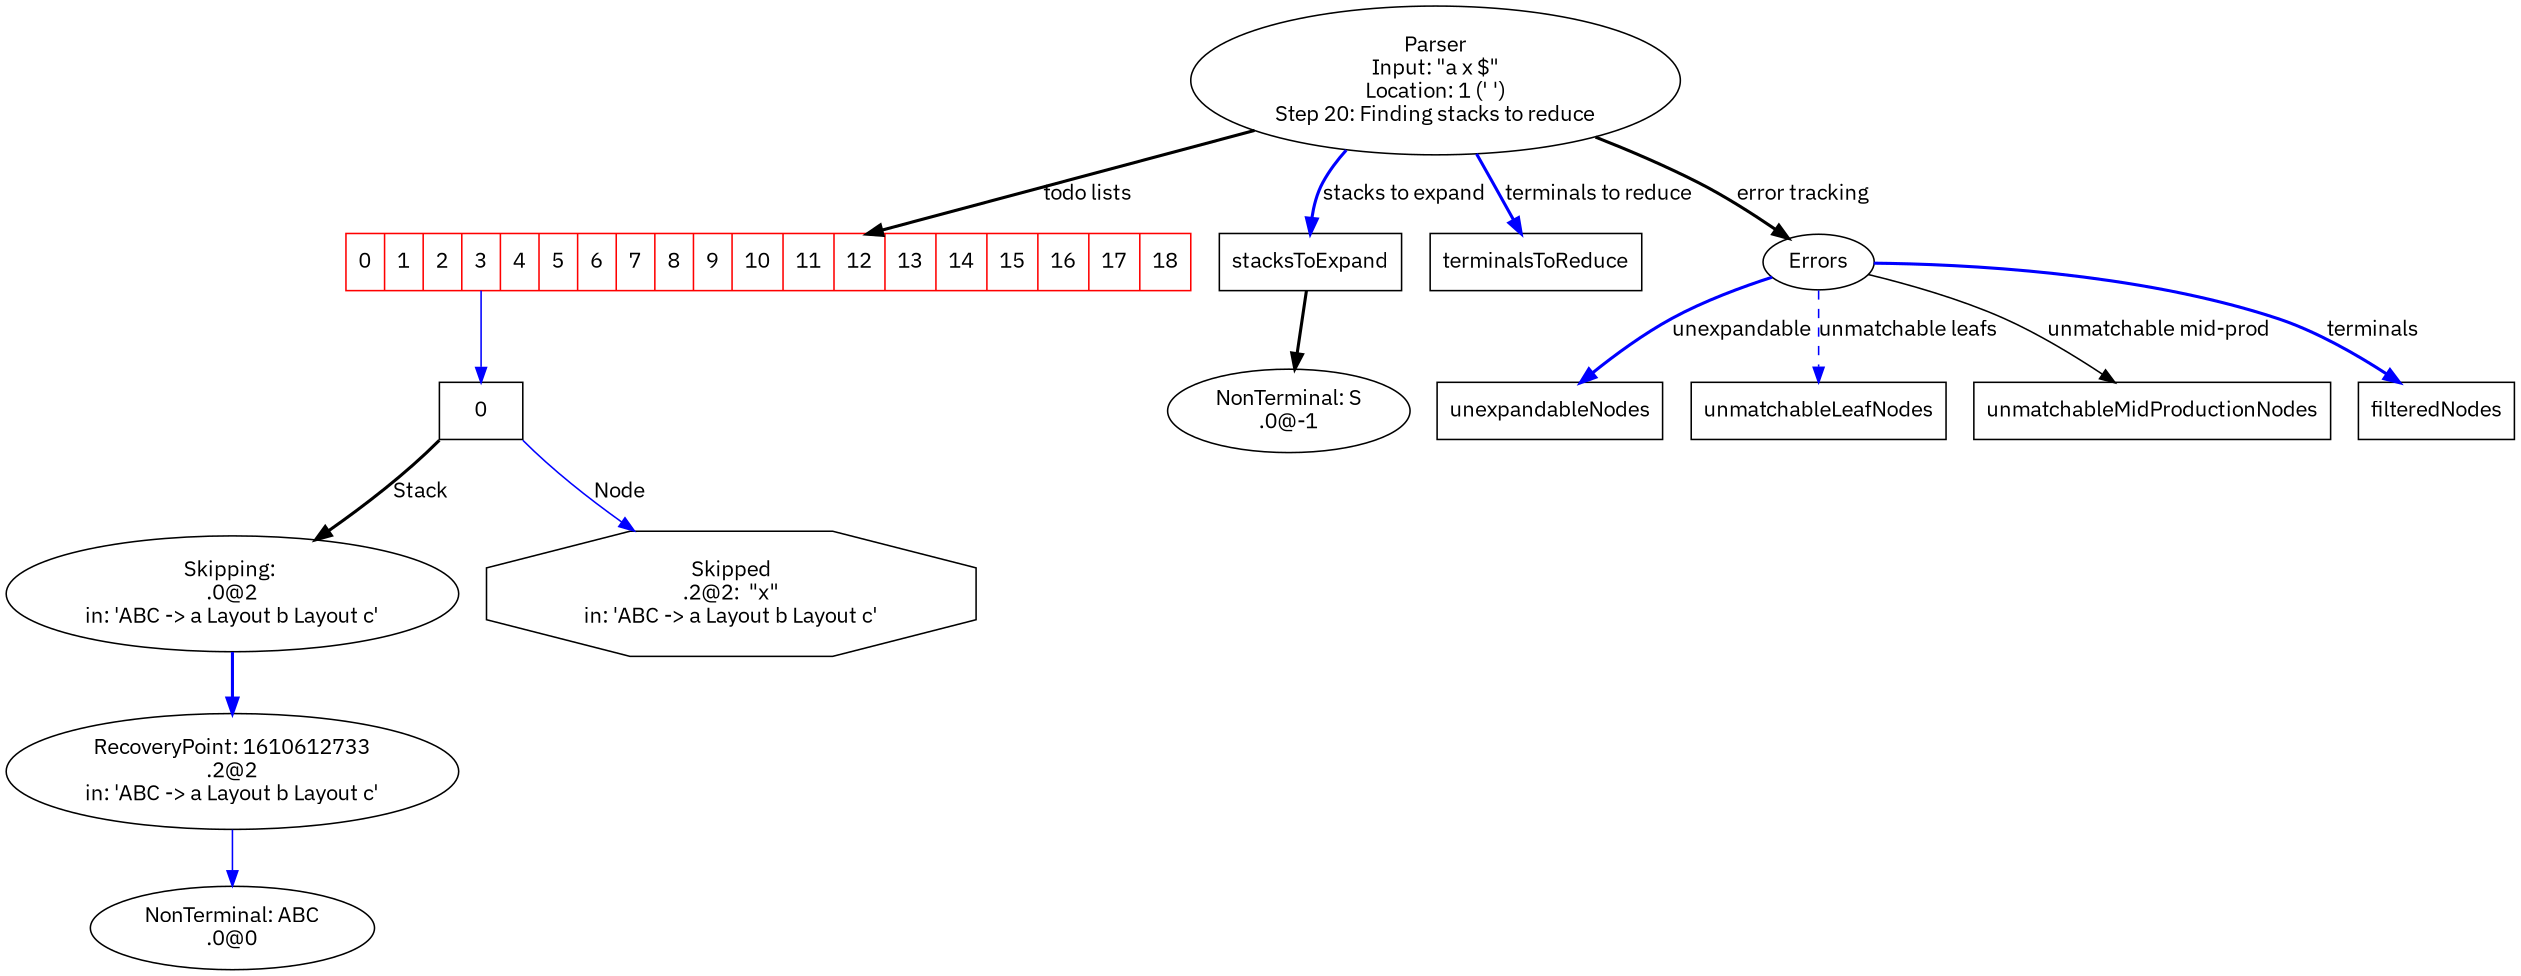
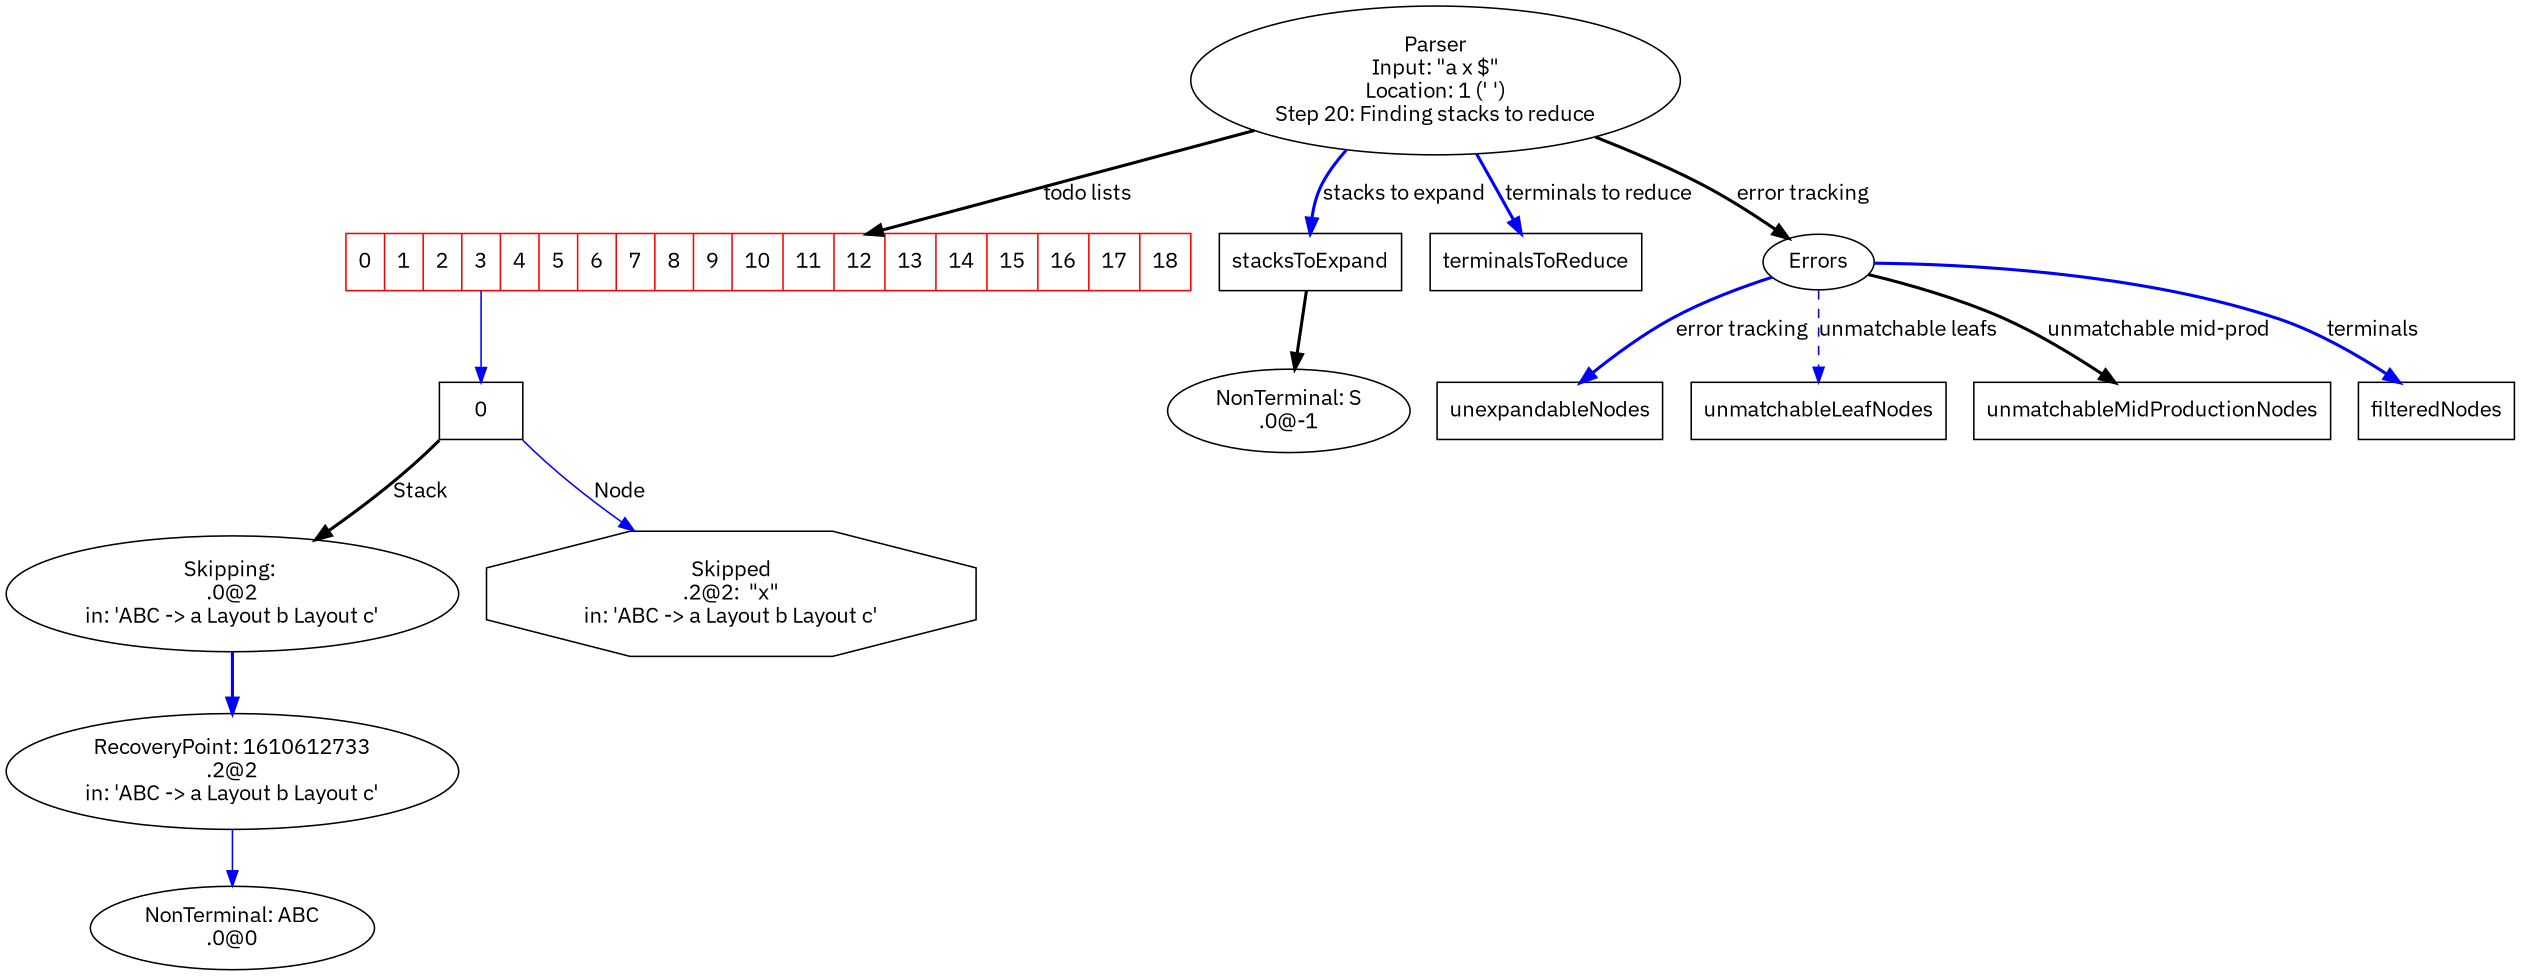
(1990, 313) -> (1990, 313)
(1742, 330) -> (1742, 330)
